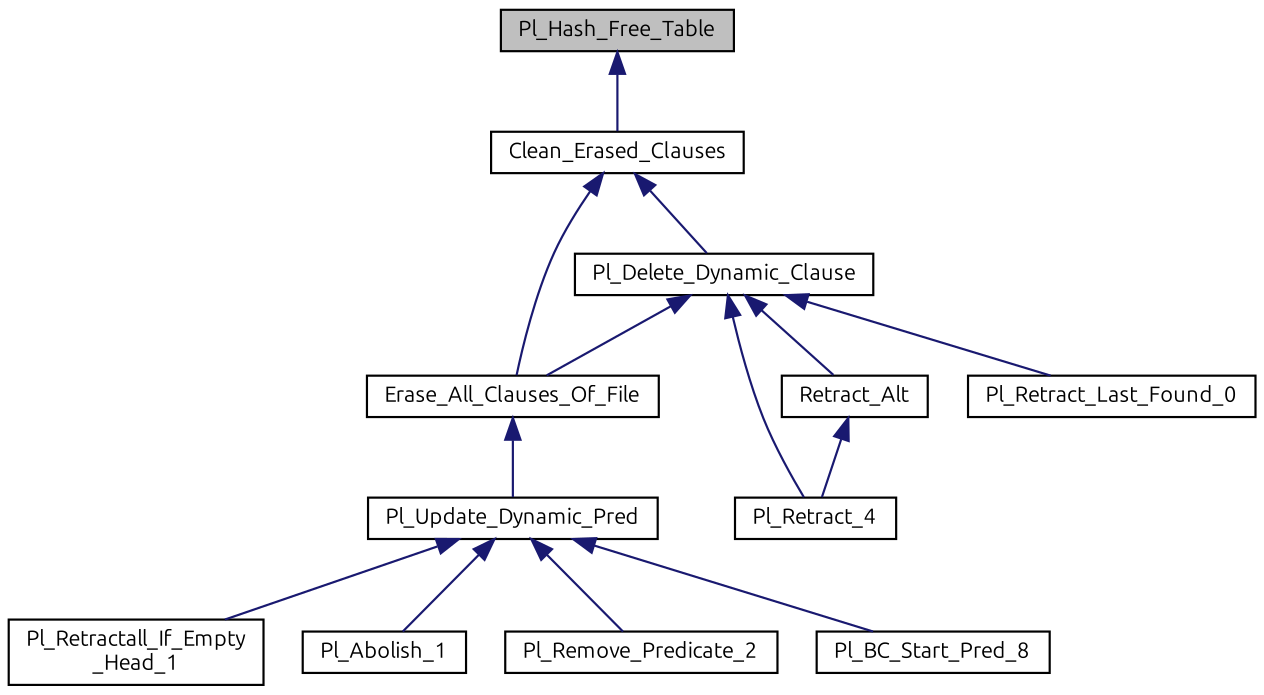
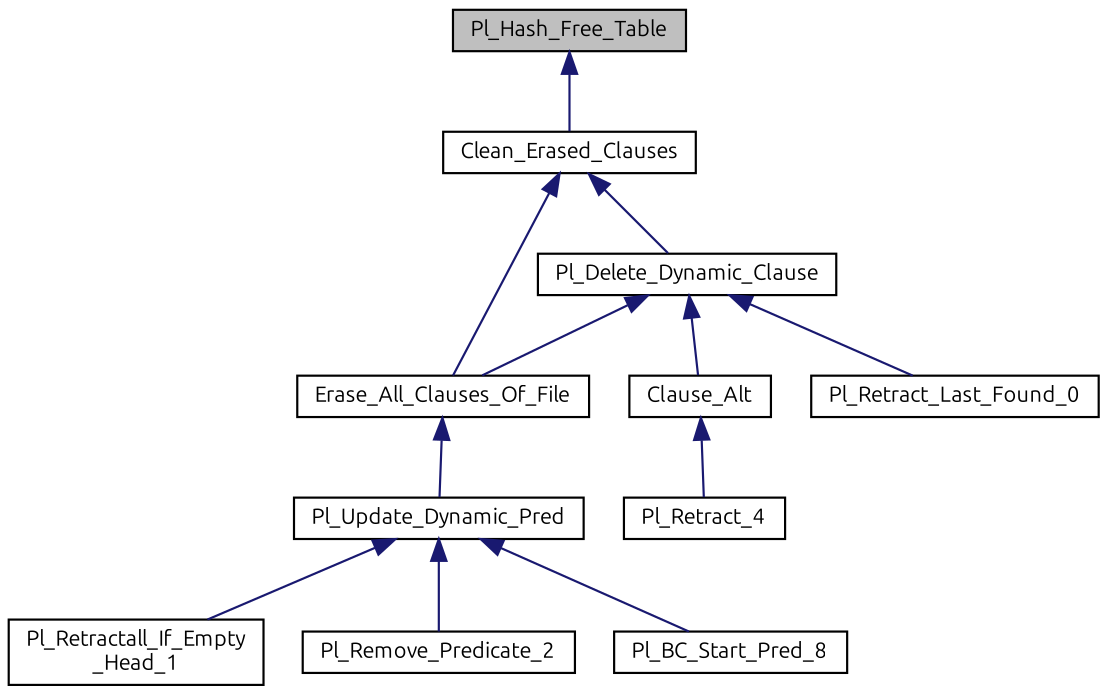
(855, 396) -> (700, 396)
(760, 410) -> none
(384, 652) -> none
